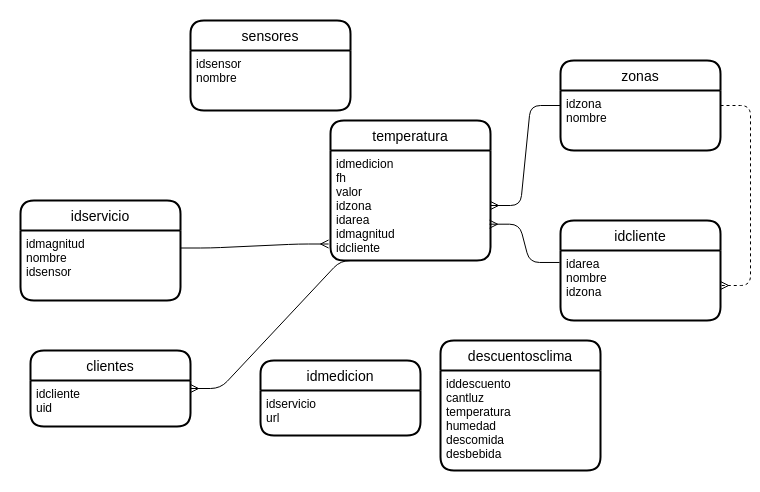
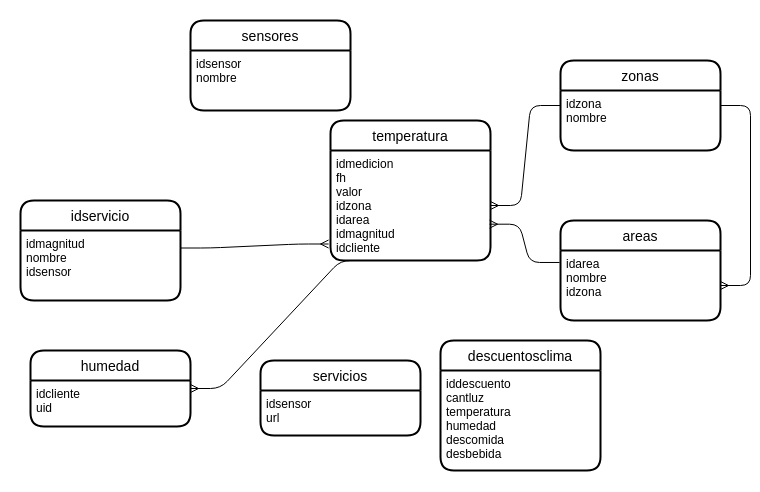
(751, 195) -> (751, 195)
(640, 236) -> (640, 236)
(110, 366) -> (110, 366)
(340, 376) -> (340, 376)
(295, 404) -> (291, 404)
